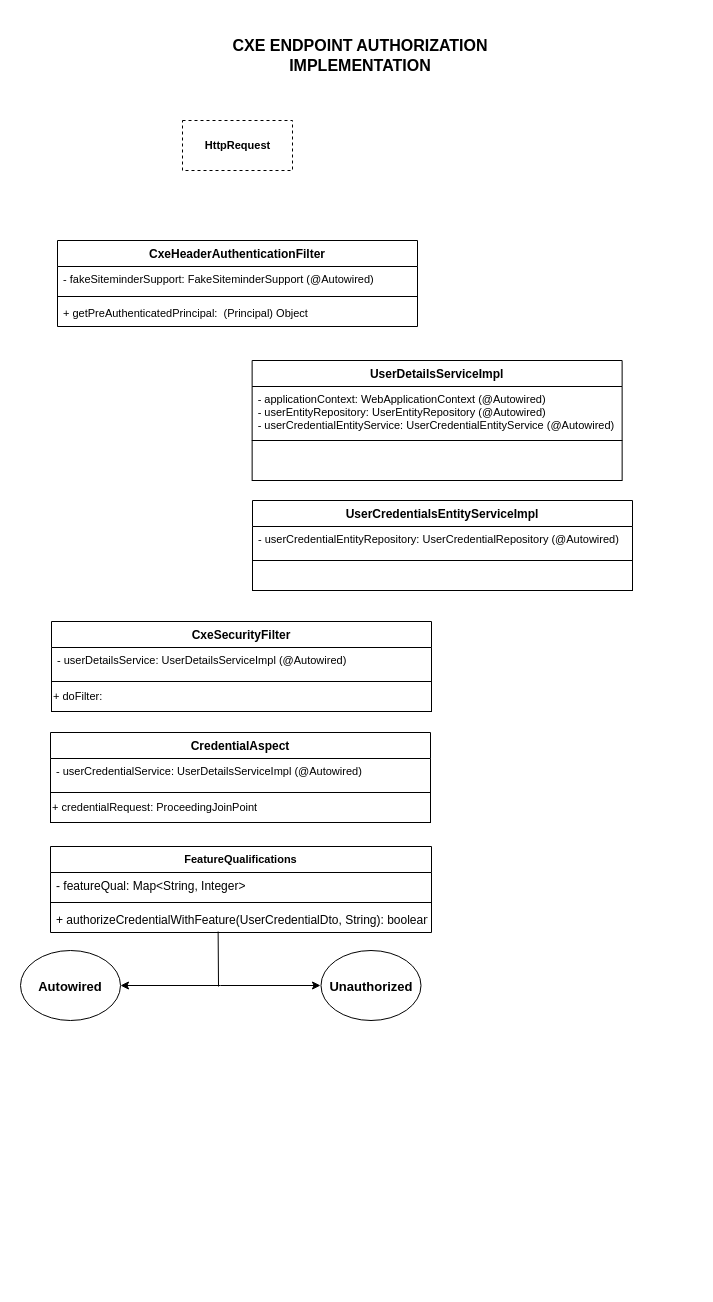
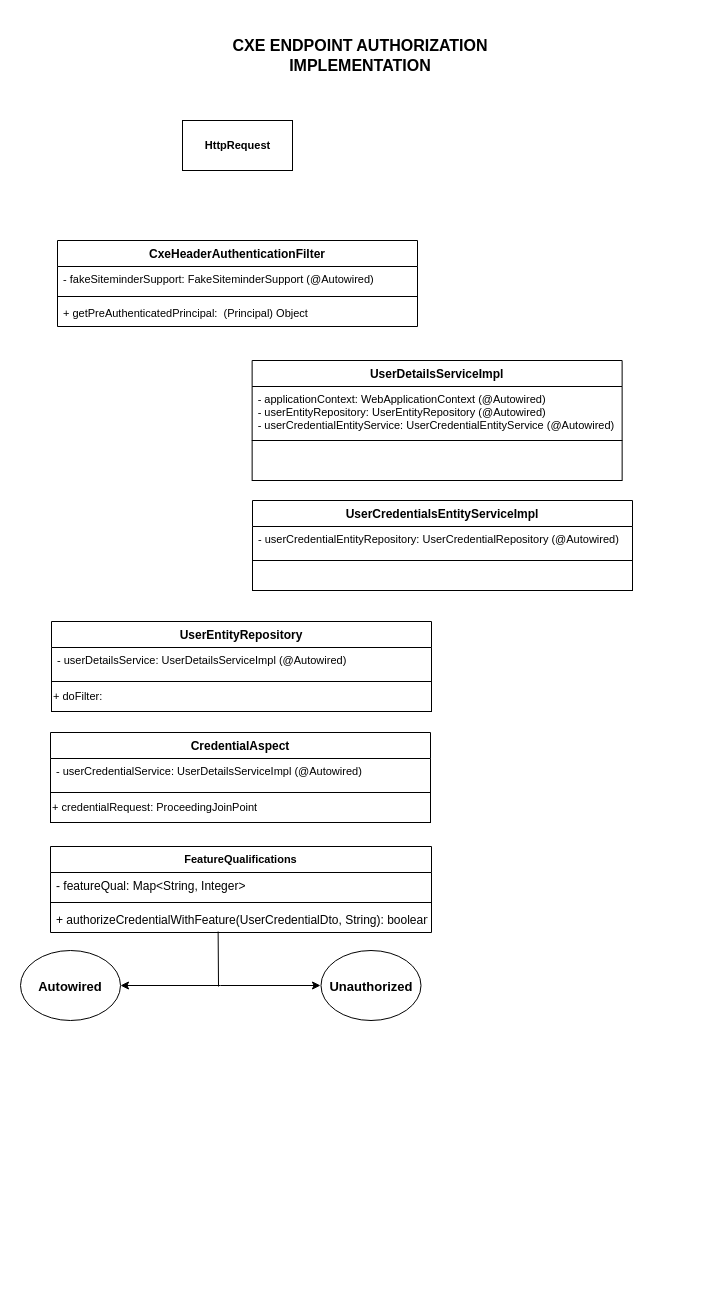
(238, 146) -> (238, 146)
(241, 635) -> (241, 635)
